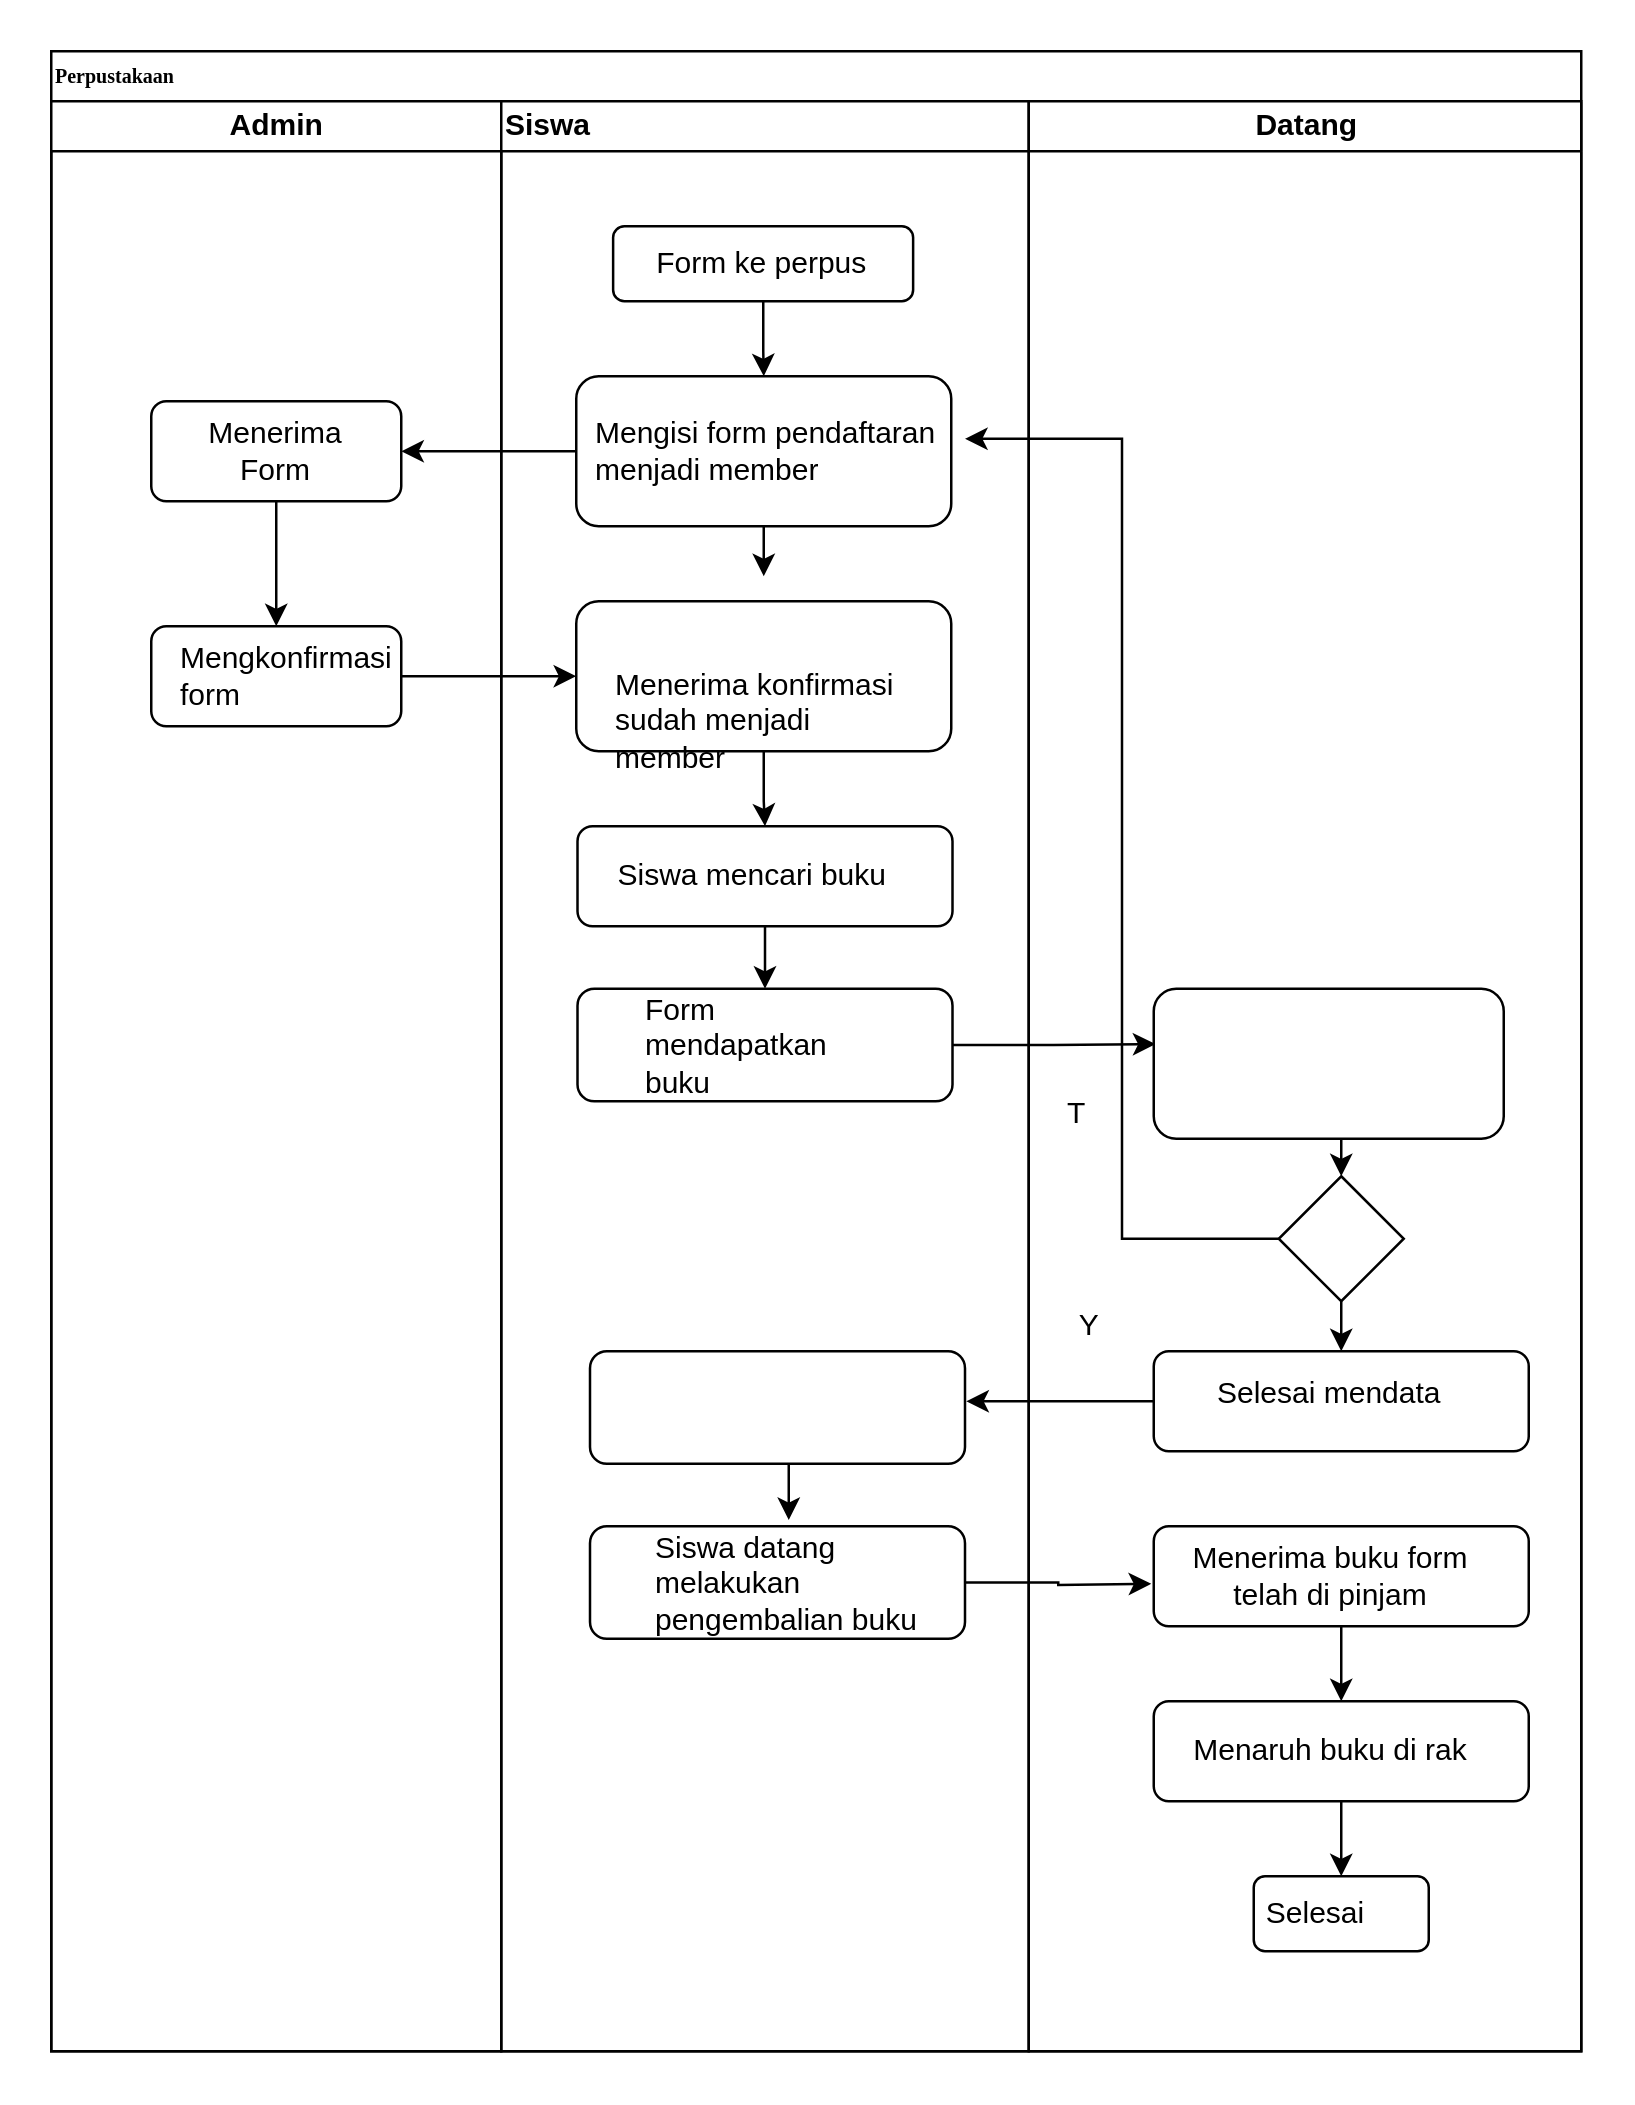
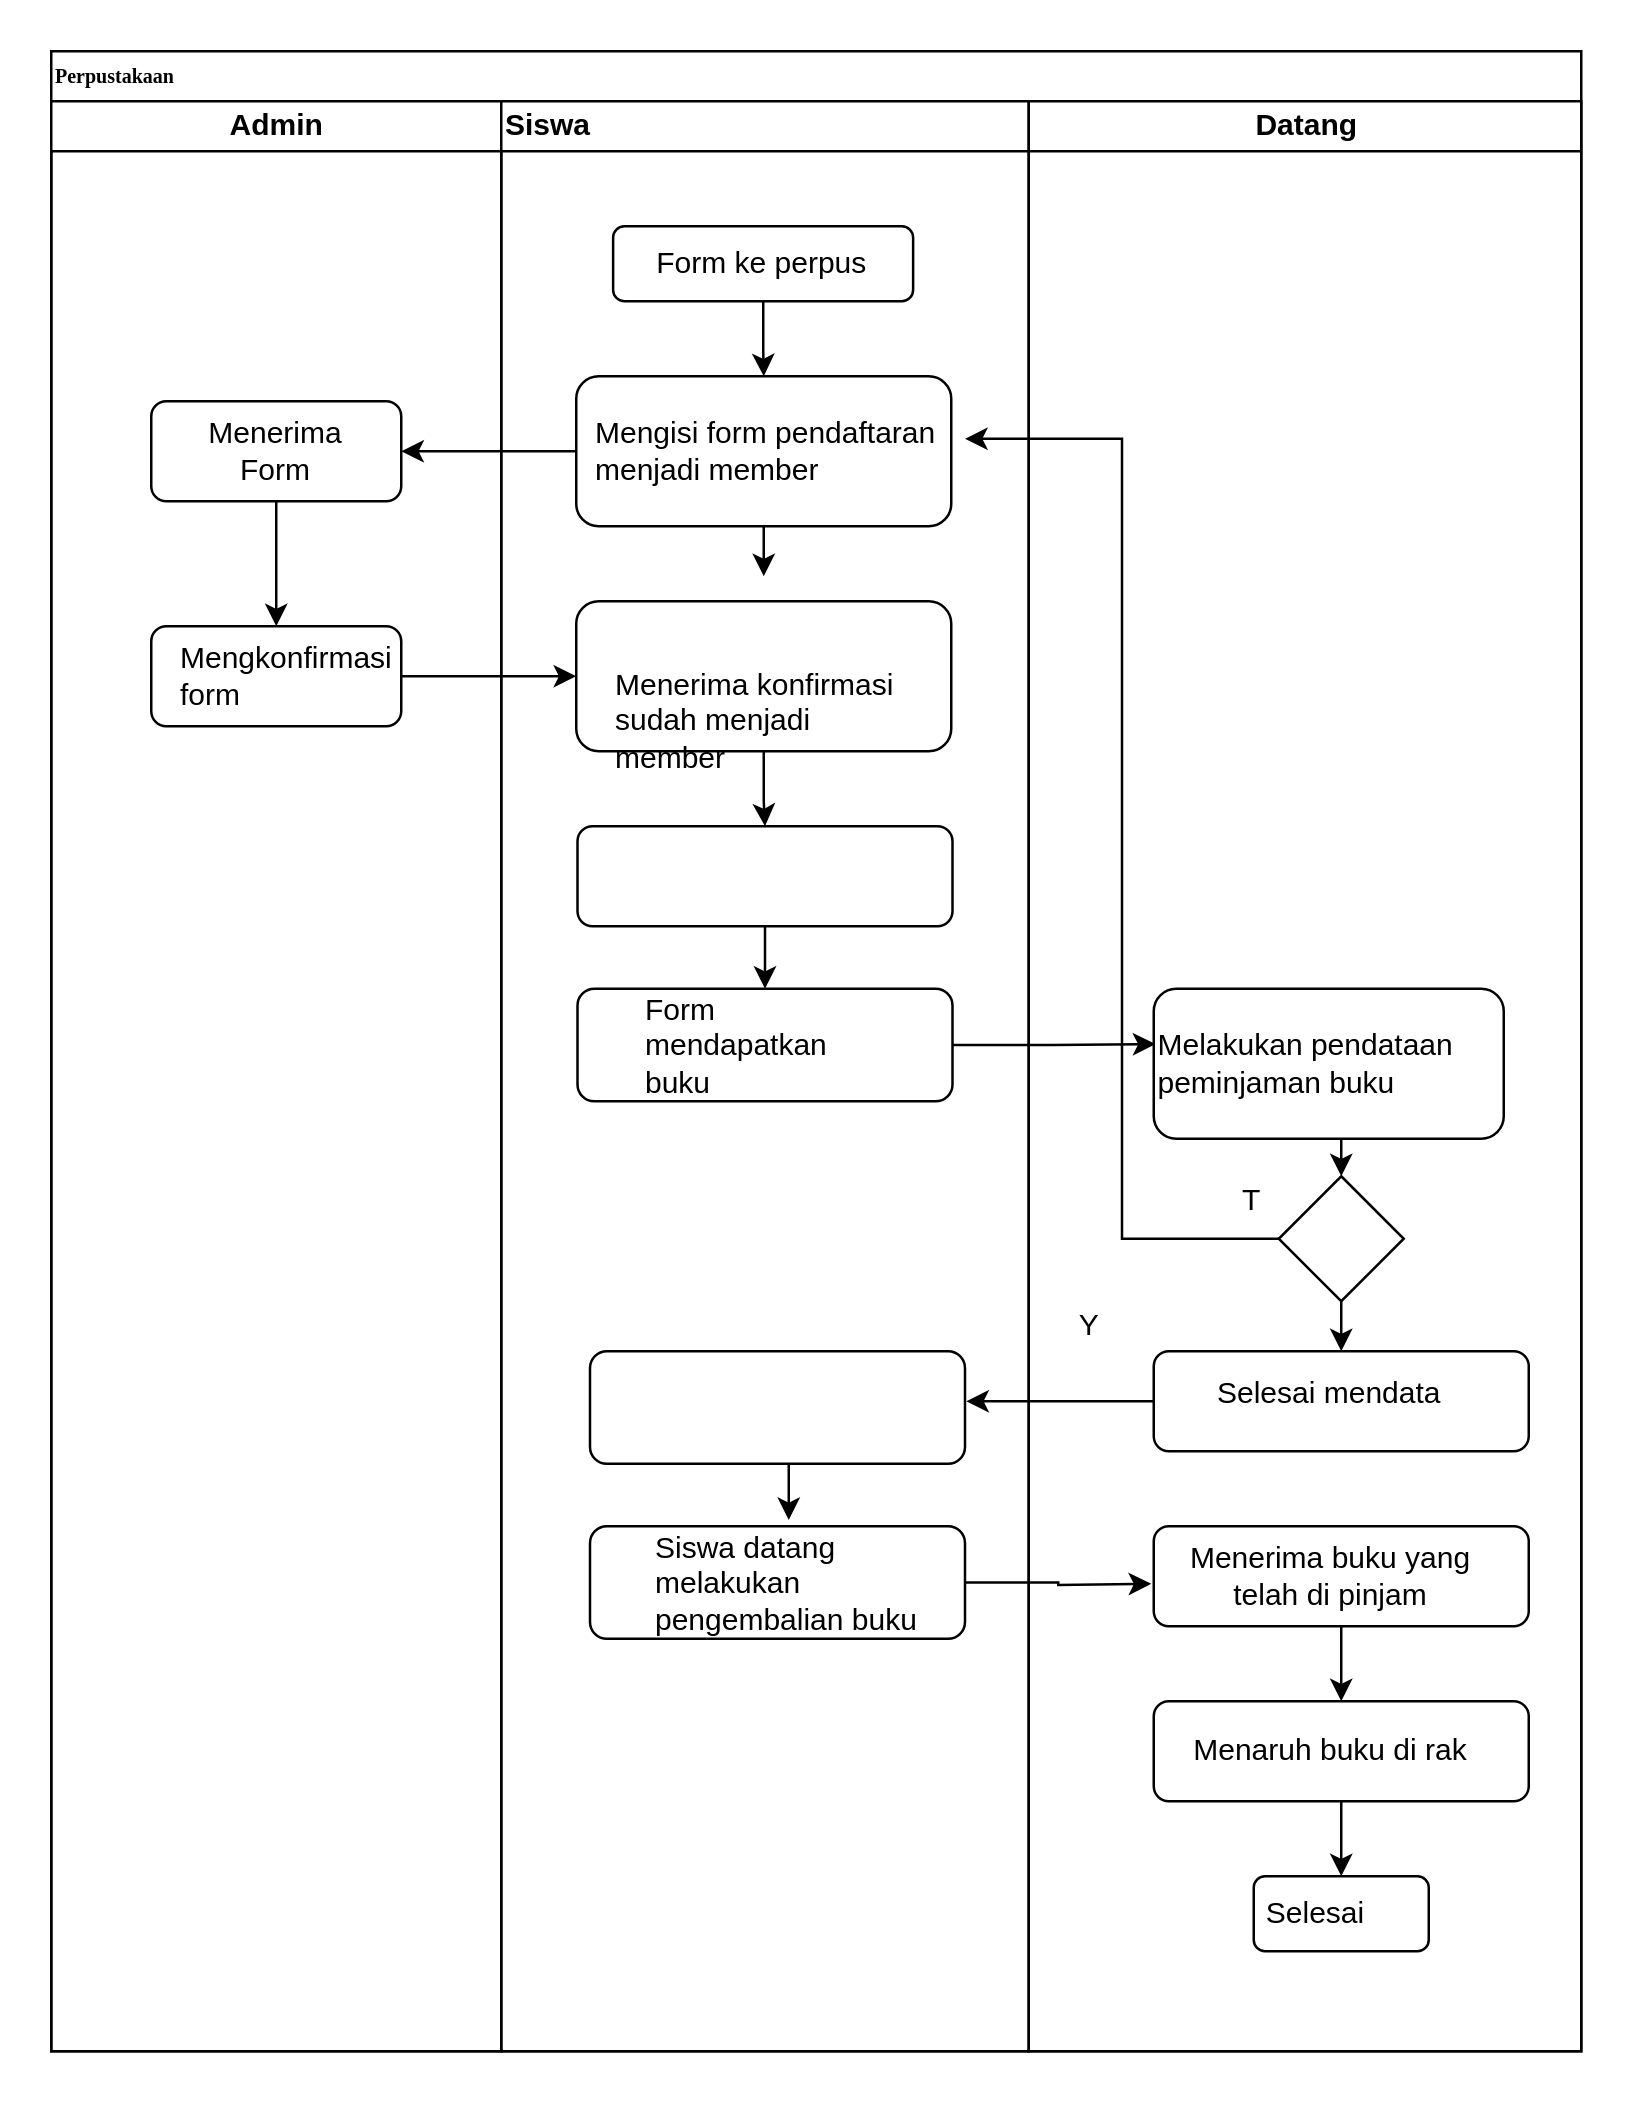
(751, 876) -> none
none -> (1329, 1064)
(1076, 1114) -> (1251, 1201)
(1331, 1576) -> (1331, 1576)
